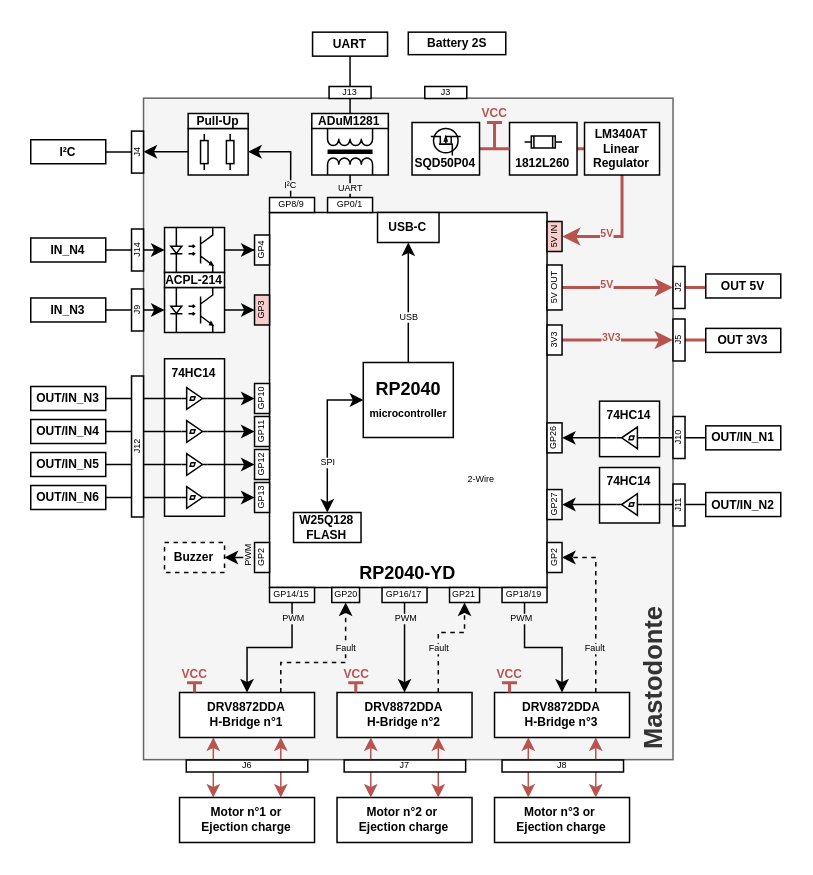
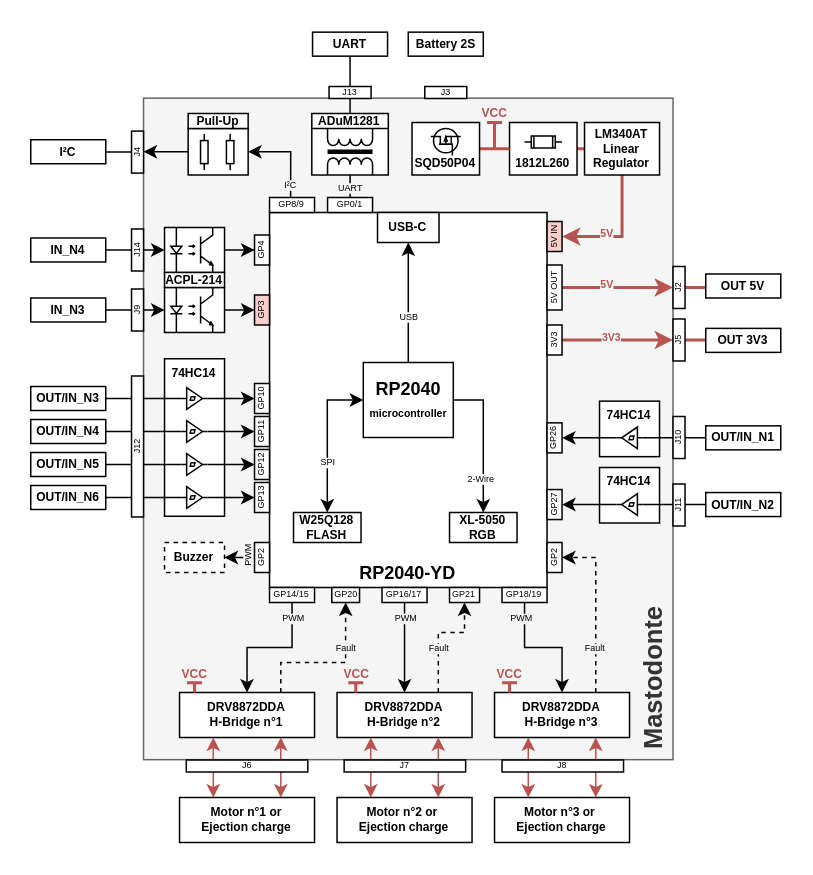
(457, 43) -> (446, 44)
none -> (483, 436)
none -> (483, 527)
